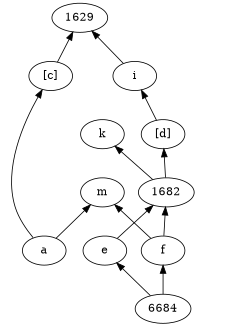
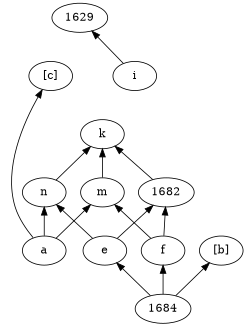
(63, 51) -> none
(163, 134) -> none
none -> (102, 167)
none -> (44, 192)
none -> (221, 251)
(163, 309) -> (163, 309)
